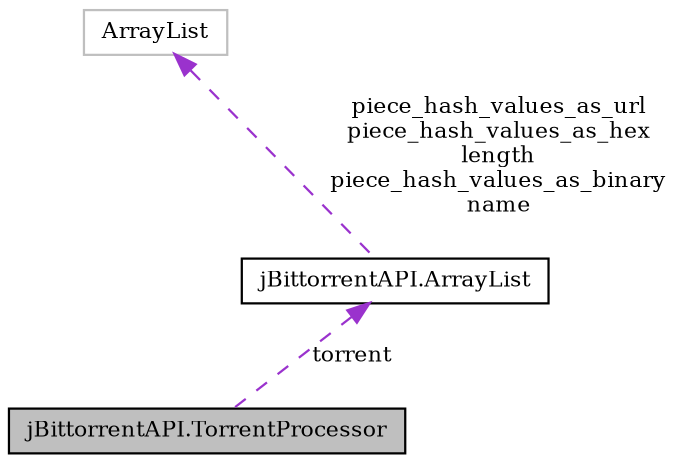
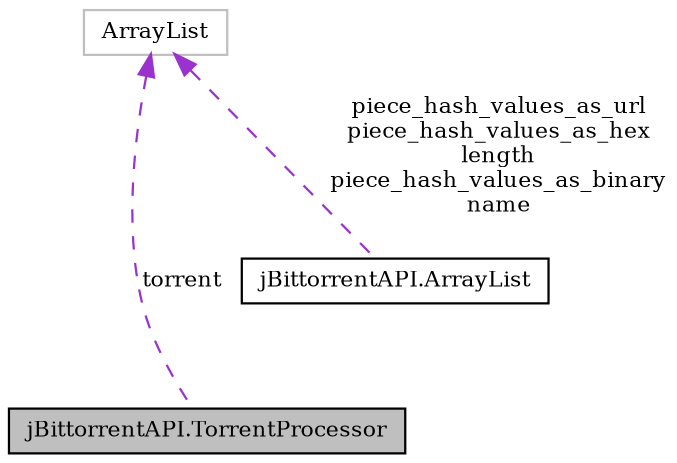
(292, 363) -> (134, 249)
